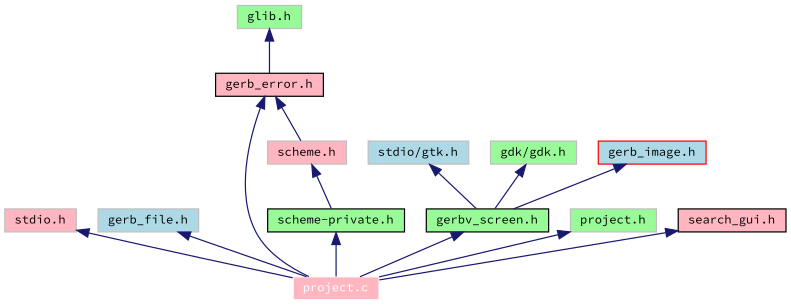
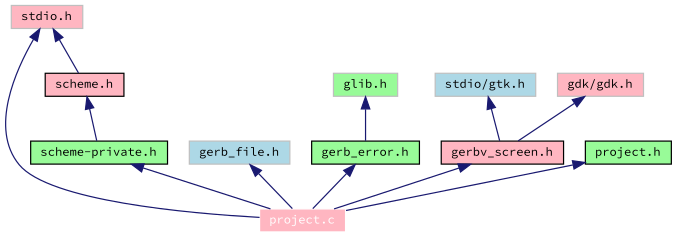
(269, 85) -> (366, 153)
(291, 124) -> (69, 56)
(307, 153) -> (85, 85)
(533, 153) -> (601, 85)
(652, 153) -> none
(487, 220) -> (502, 153)
(613, 220) -> (628, 153)
(732, 220) -> none
